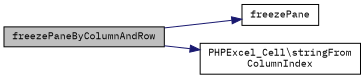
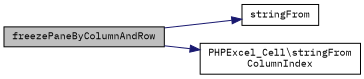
(280, 15) -> (280, 15)
